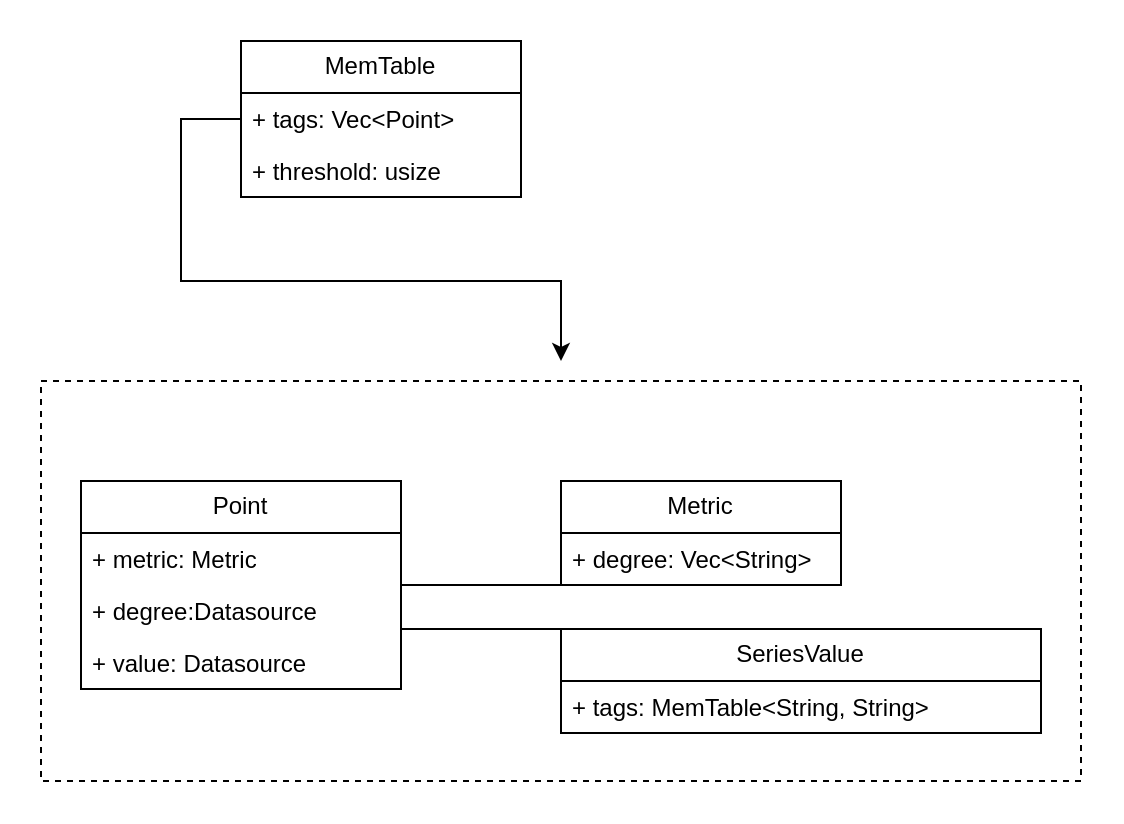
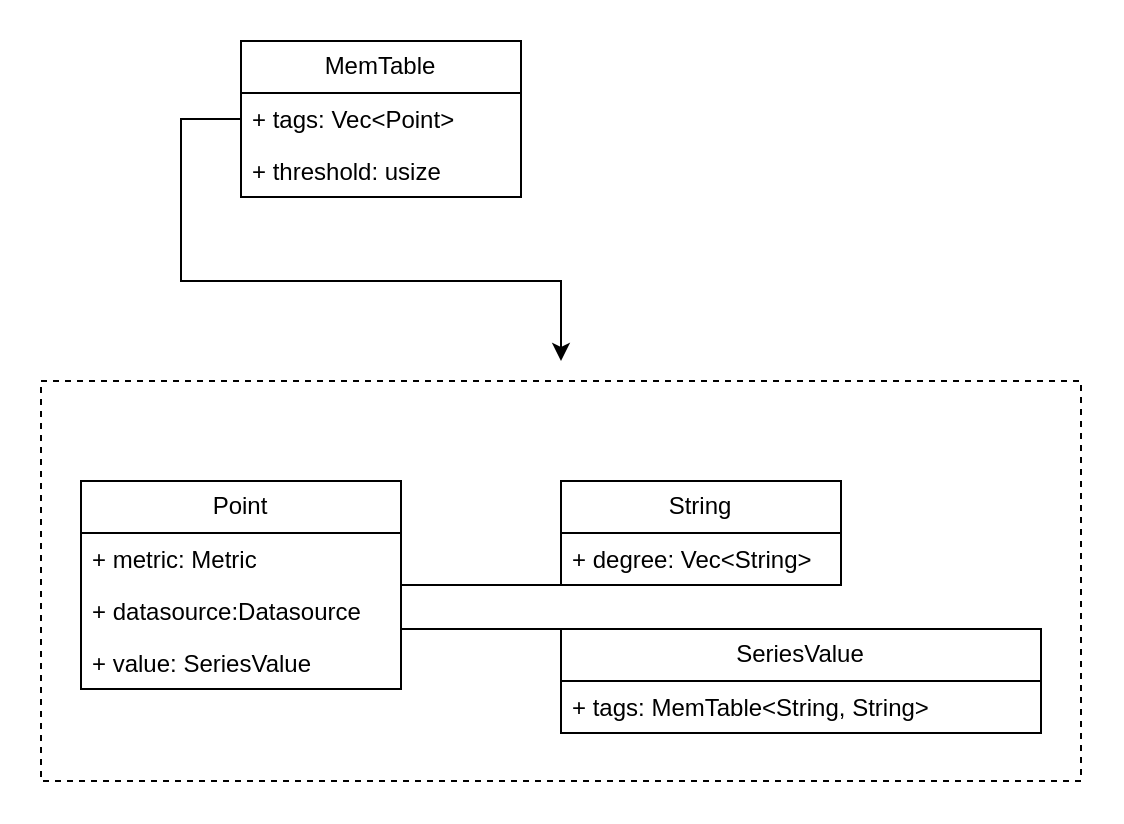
(701, 507) -> (701, 507)
(214, 613) -> (241, 613)
(208, 665) -> (209, 665)
